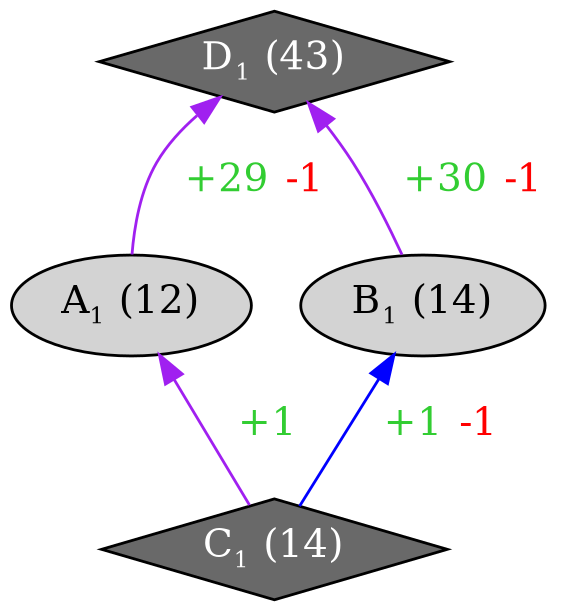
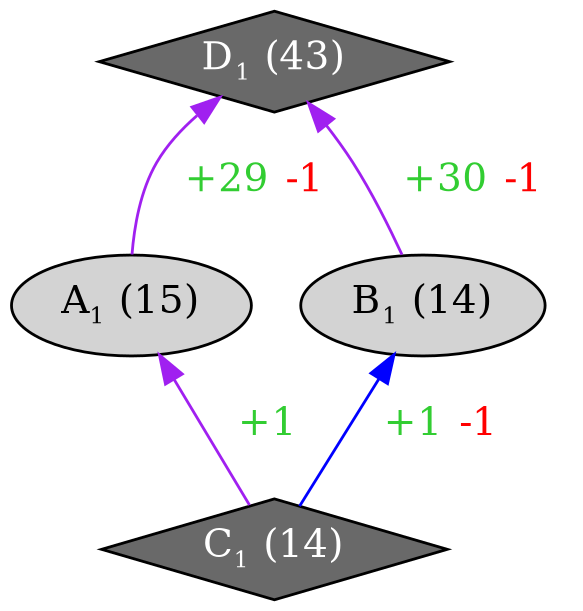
(154, 301) -> (154, 301)
